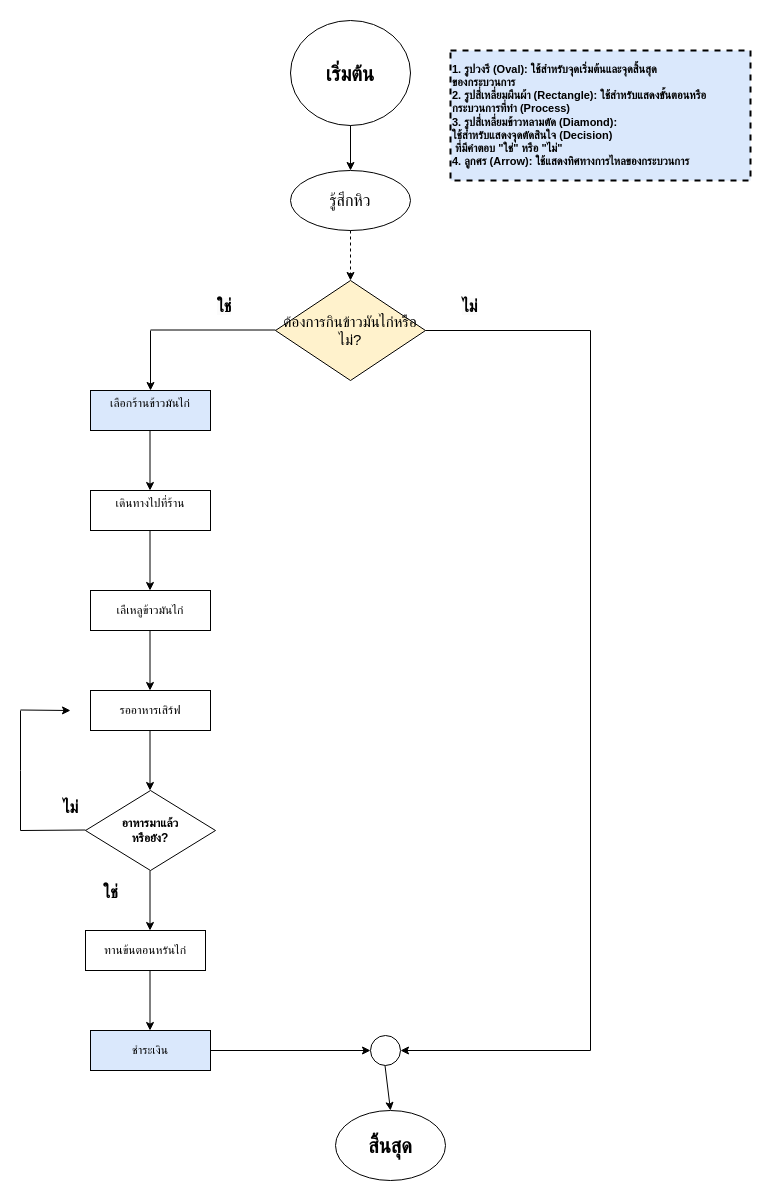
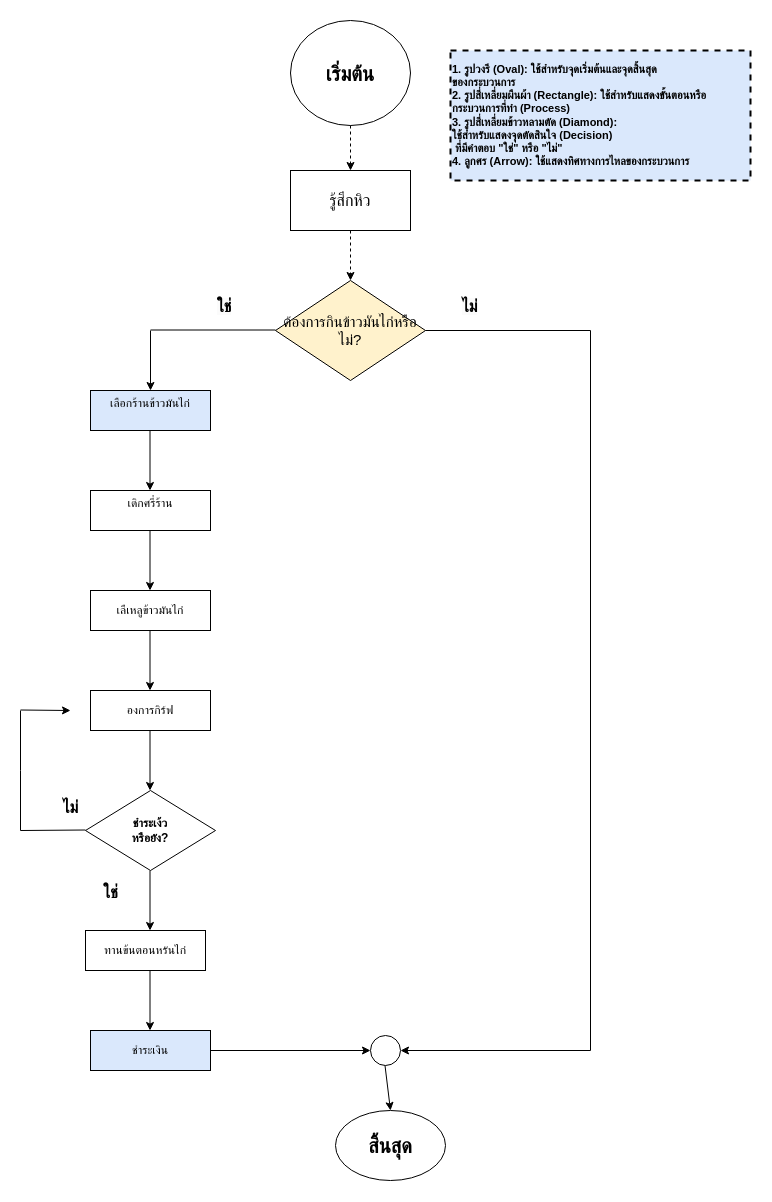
(351, 144) -> (351, 144)
(351, 201) -> (351, 201)
(151, 511) -> (151, 511)
(151, 711) -> (151, 711)
(151, 831) -> (151, 831)
